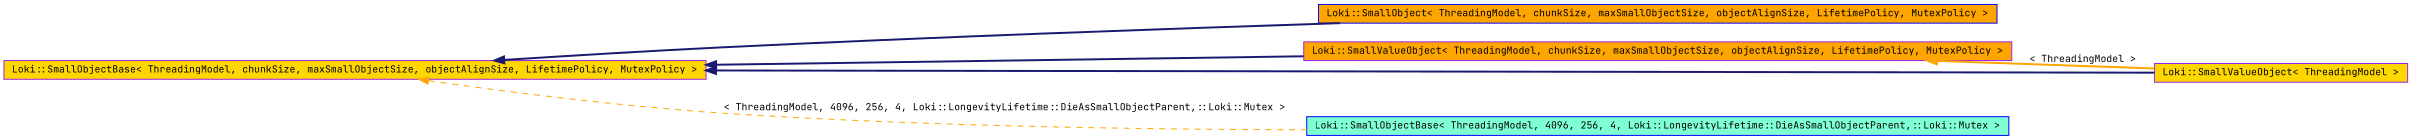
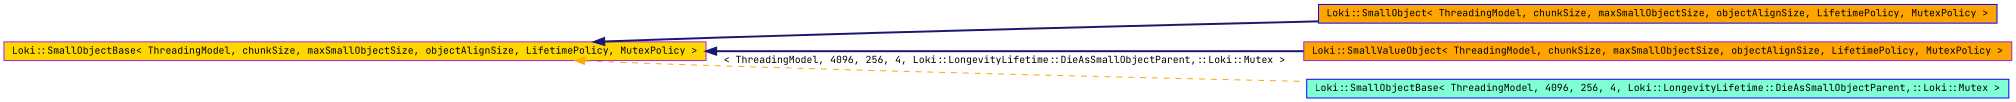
(2281, 73) -> none
